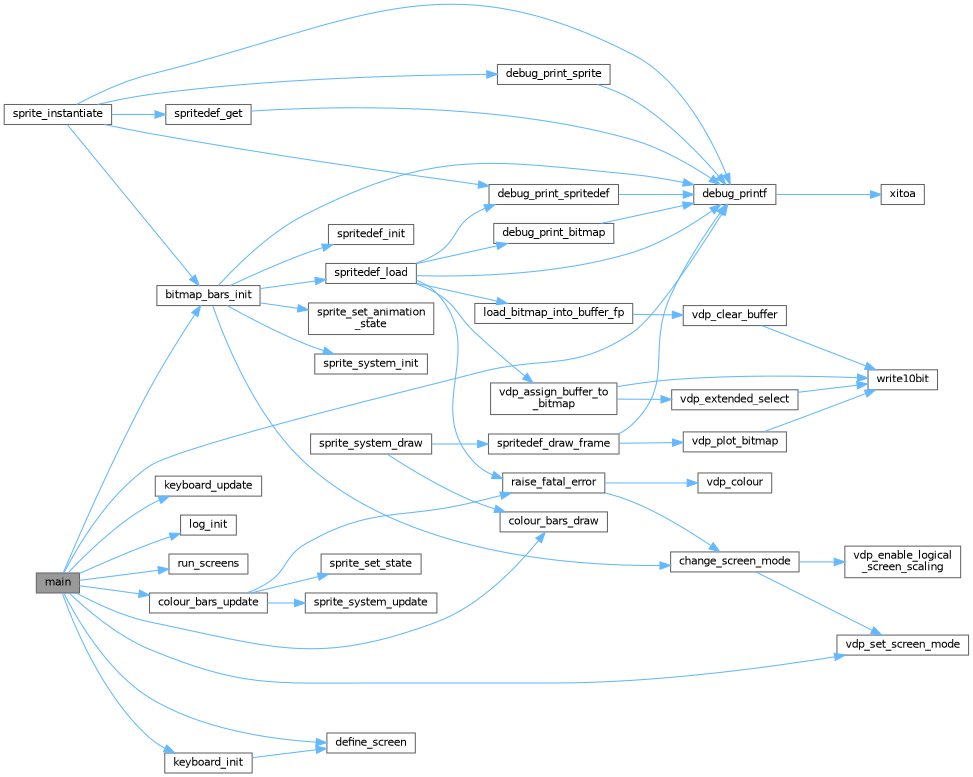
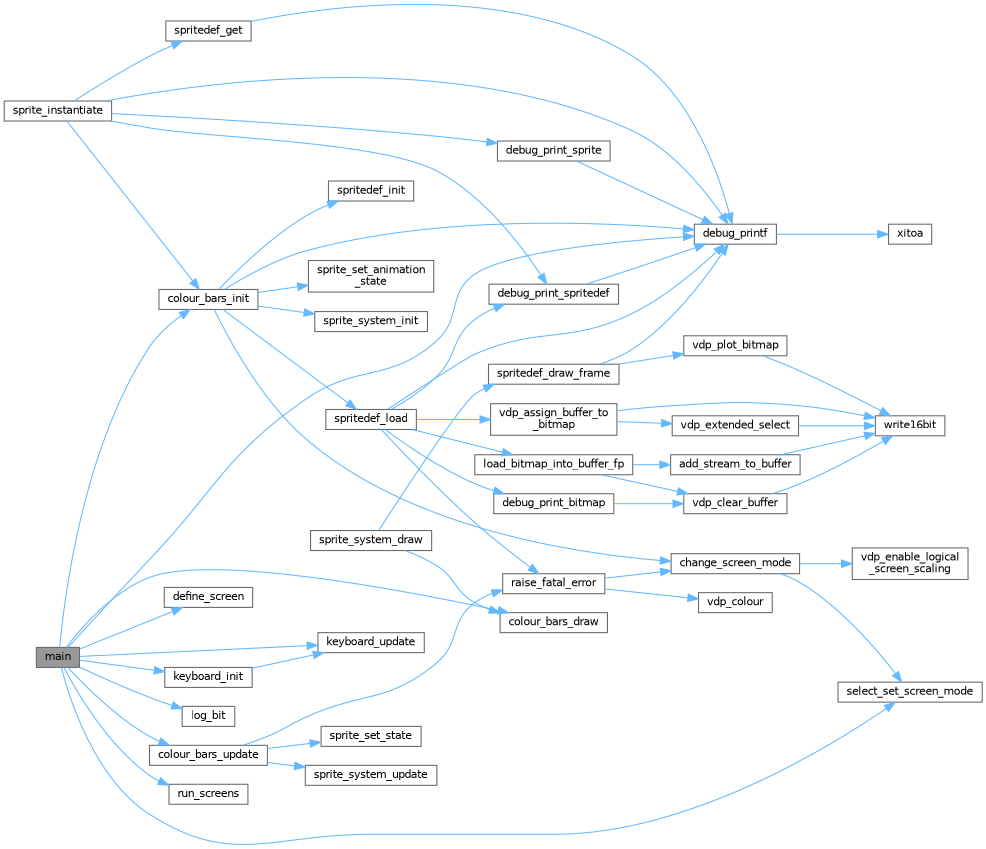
(642, 214) -> (643, 504)
(208, 296) -> (208, 299)
(903, 380) -> (910, 426)
none -> (735, 465)
(208, 525) -> (208, 716)
(903, 645) -> (910, 692)
(284, 754) -> (283, 662)
